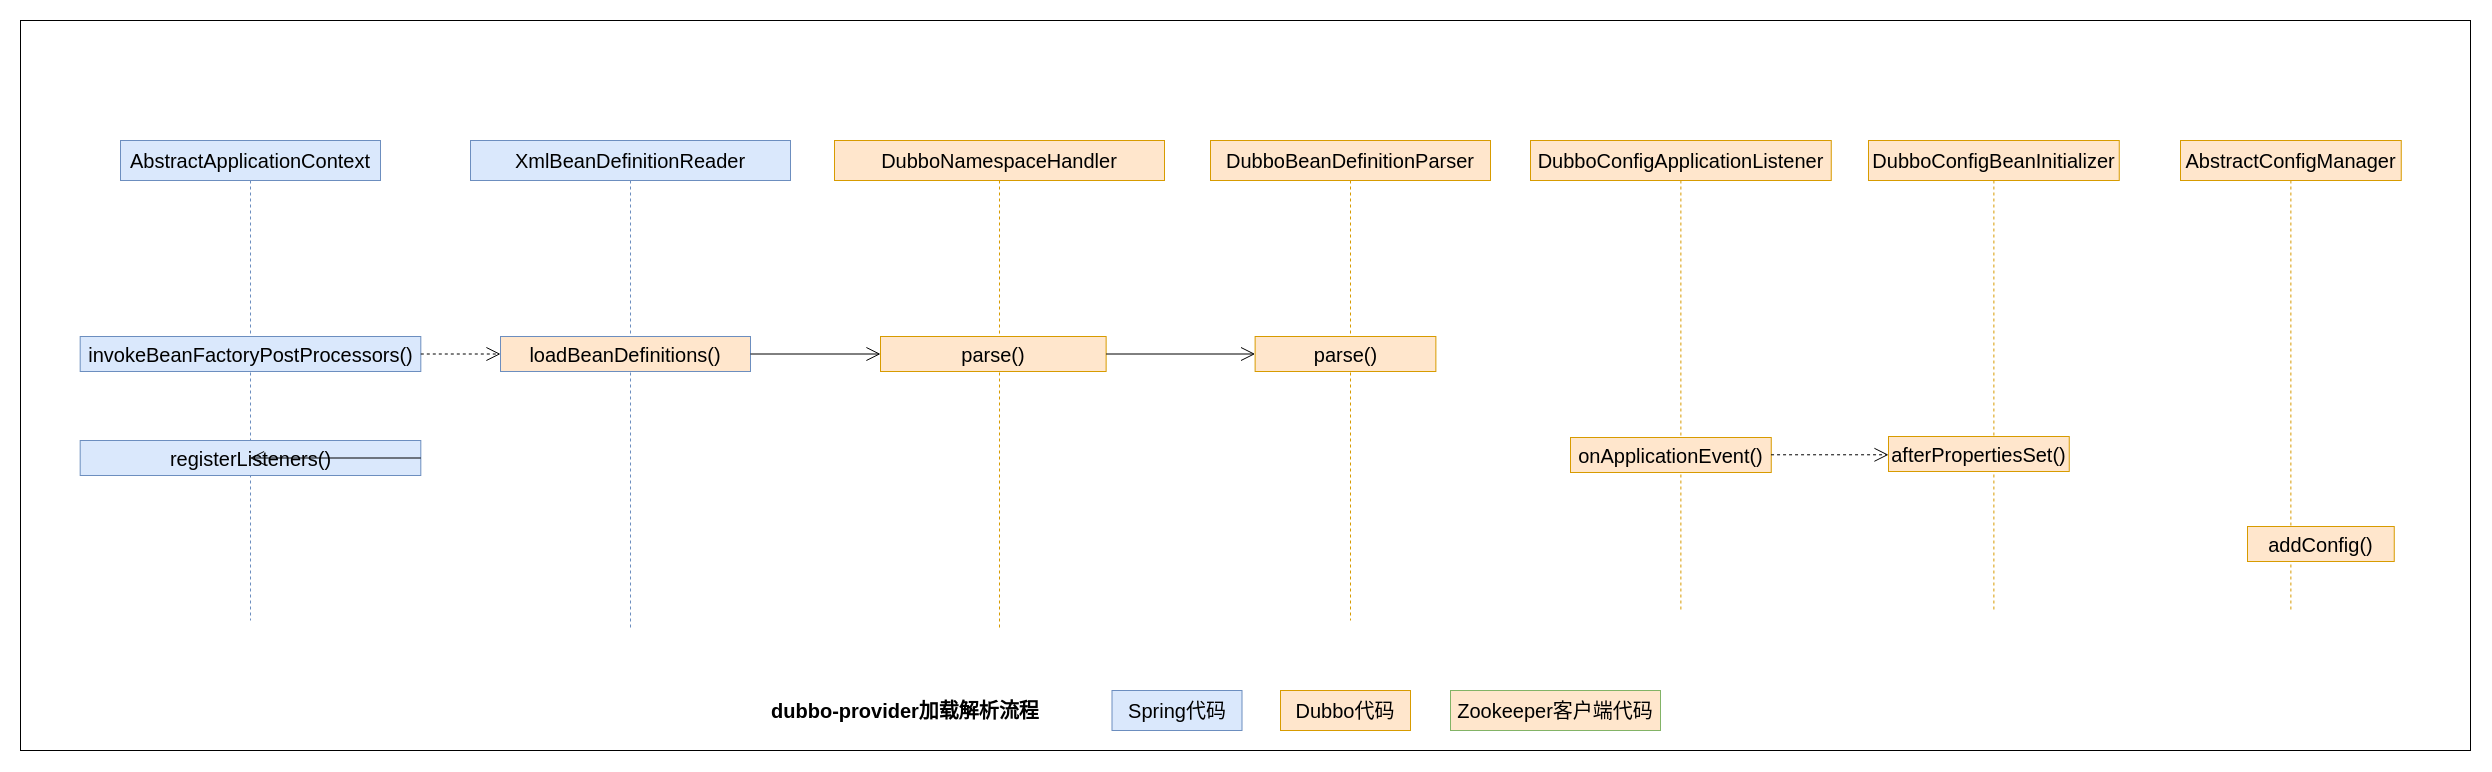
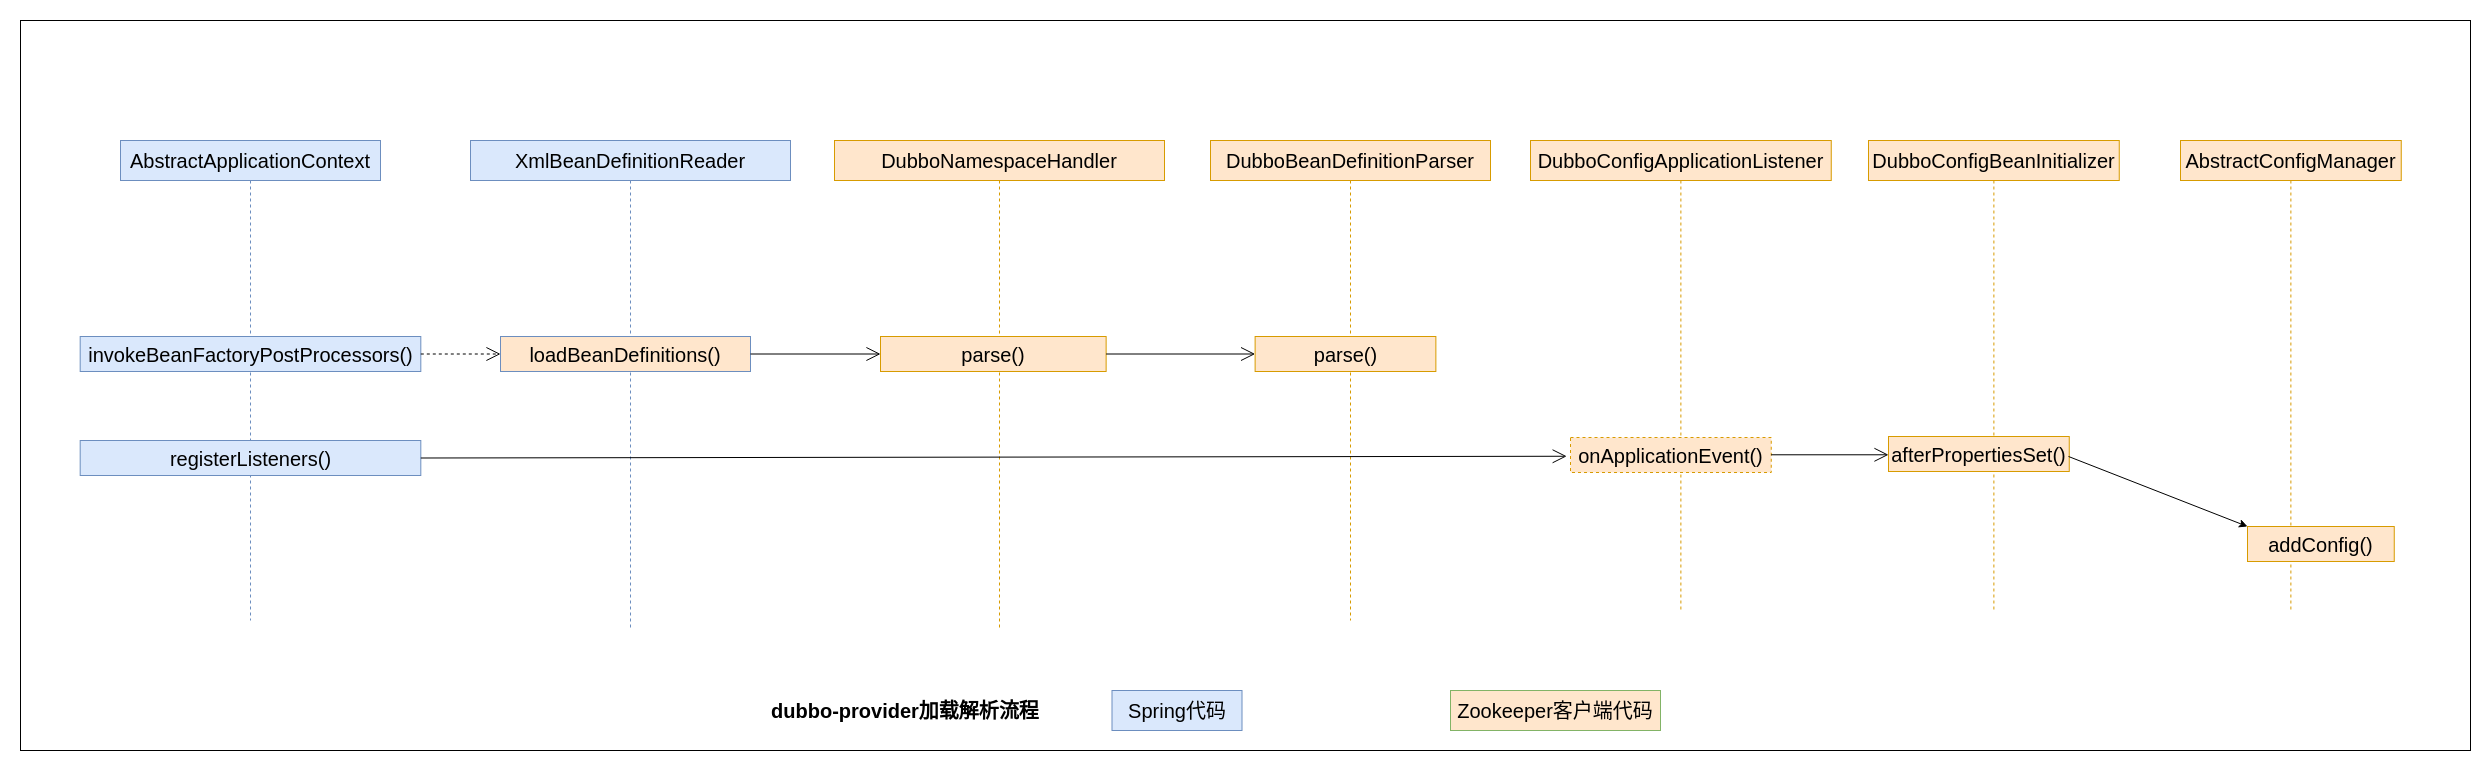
(1671, 455) -> (1671, 455)
(1828, 455) -> (1828, 455)
(337, 458) -> (992, 457)
none -> (2155, 490)
(1346, 711) -> none
